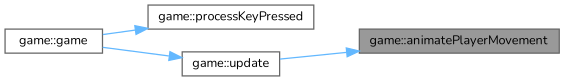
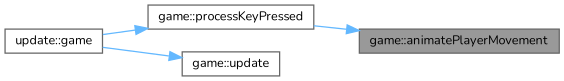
(54, 41) -> (54, 41)
(313, 56) -> (330, 28)
